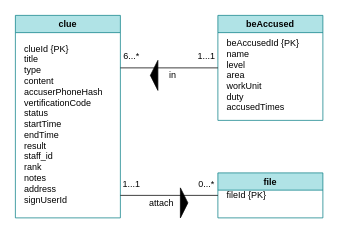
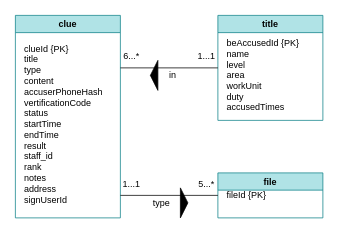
(270, 24) -> (270, 24)
(207, 184) -> (207, 184)
(162, 203) -> (162, 203)
